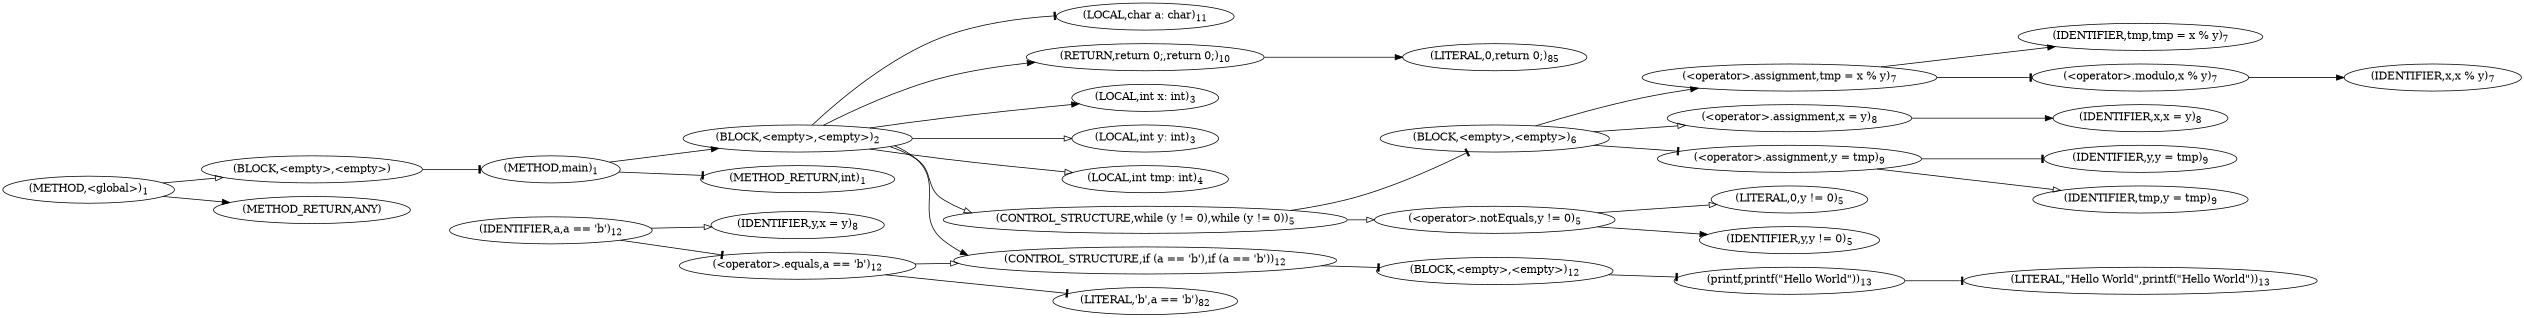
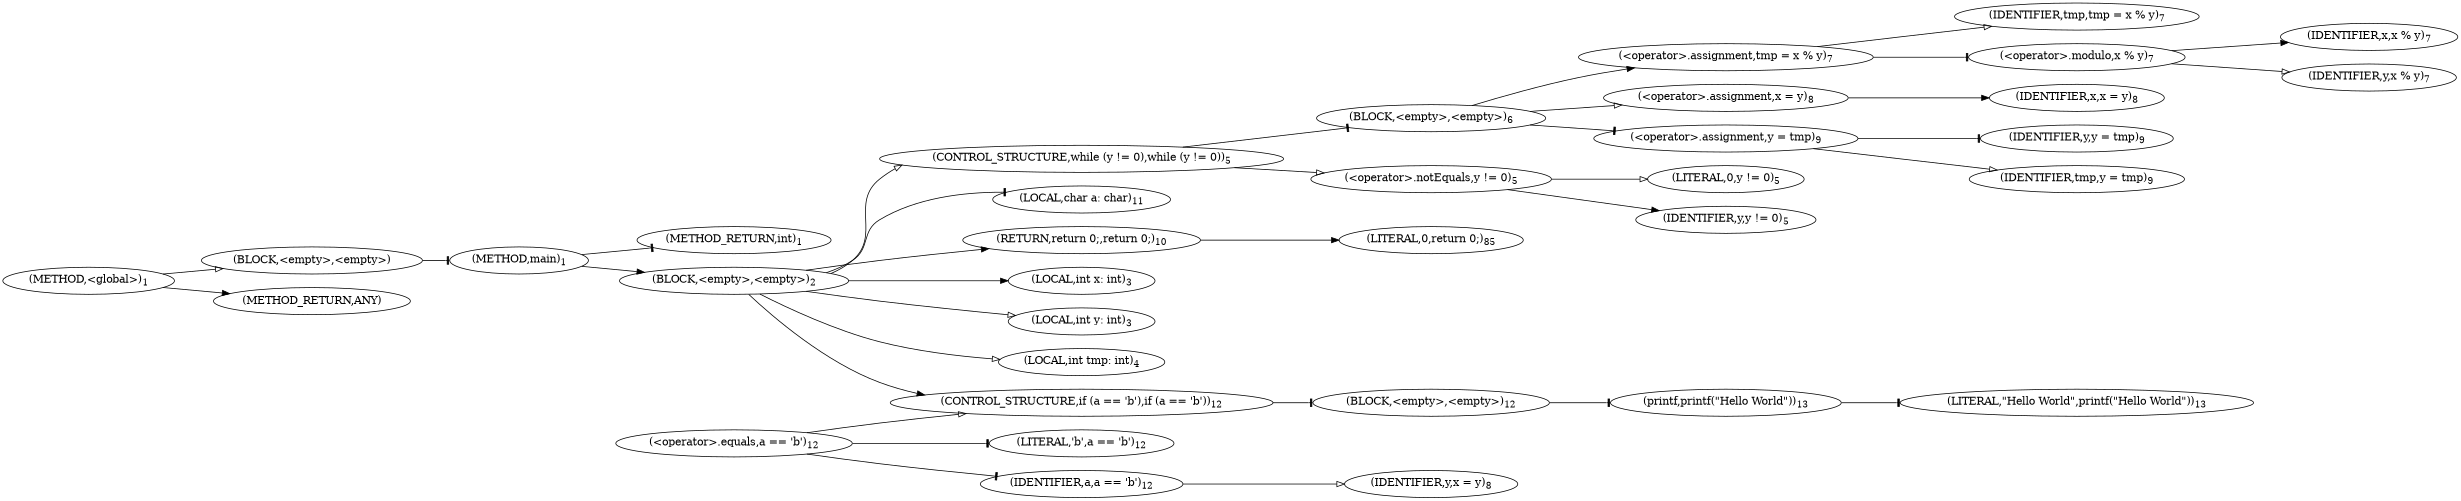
(1964, 57) -> (1901, 37)
none -> (2369, 78)
(670, 247) -> (900, 466)
(1204, 300) -> (1141, 442)
